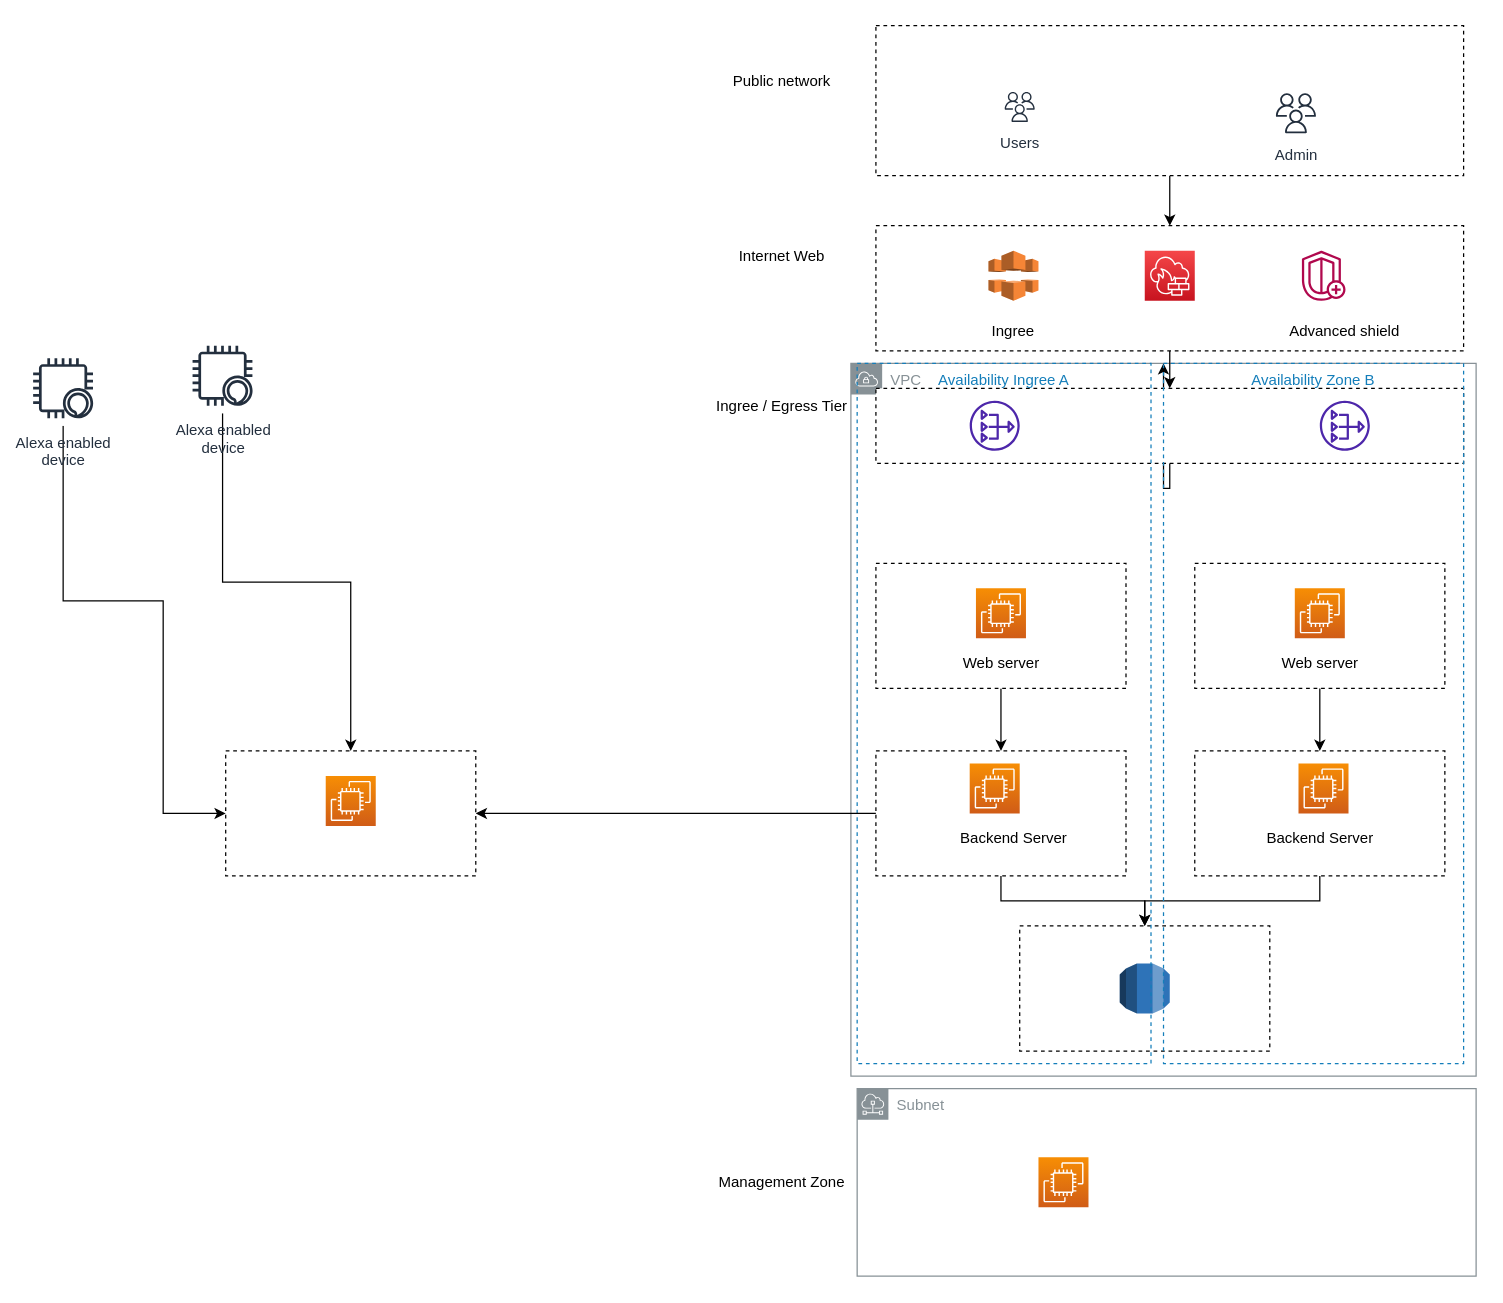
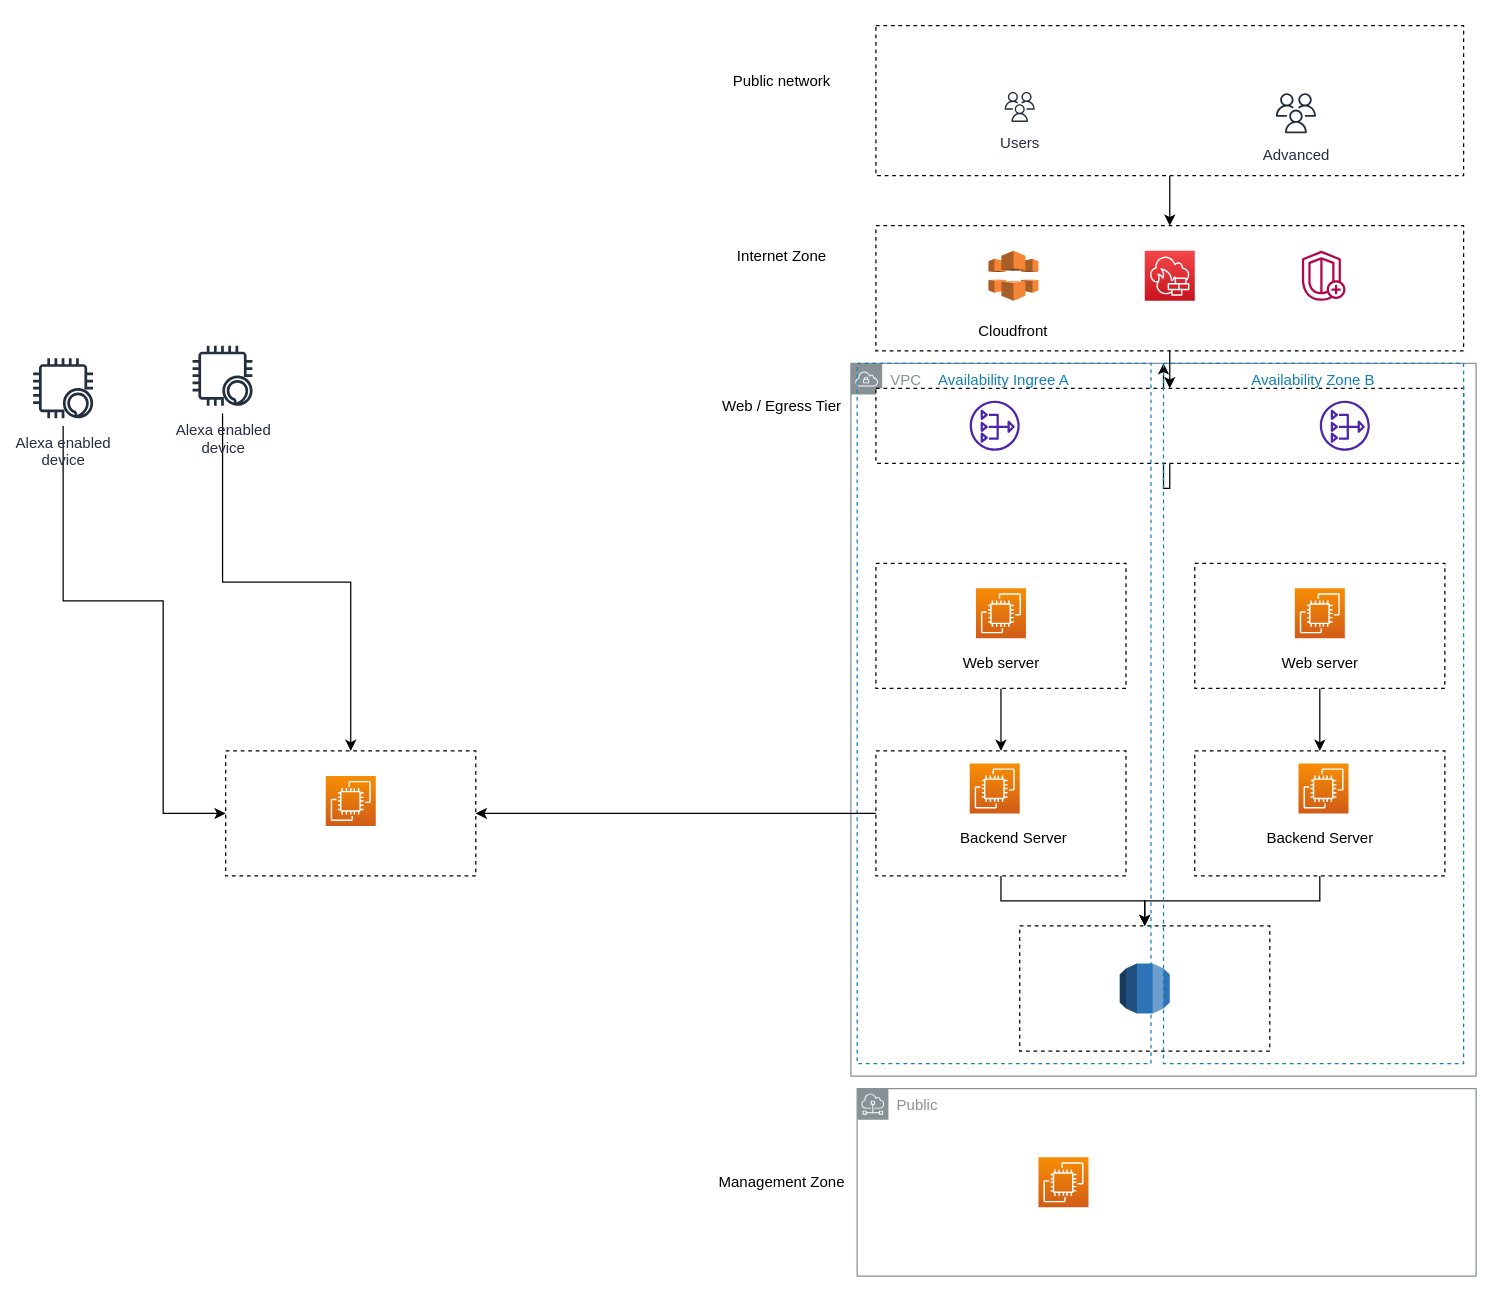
(1296, 156) -> (1296, 156)
(782, 257) -> (782, 257)
(1013, 332) -> (1013, 332)
(1344, 332) -> none
(782, 407) -> (782, 407)
(922, 1106) -> (918, 1106)
